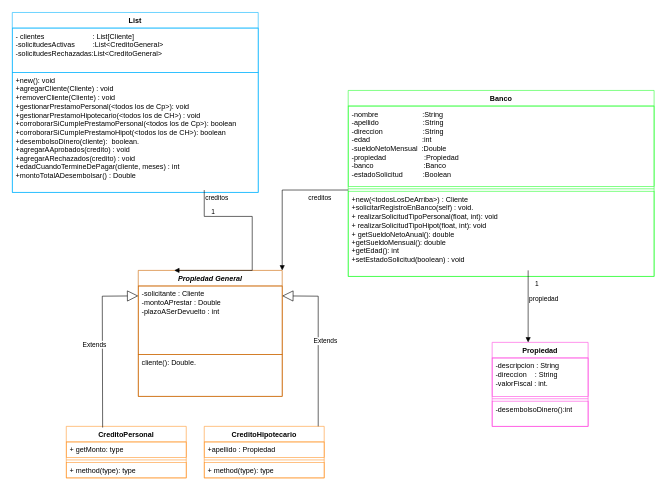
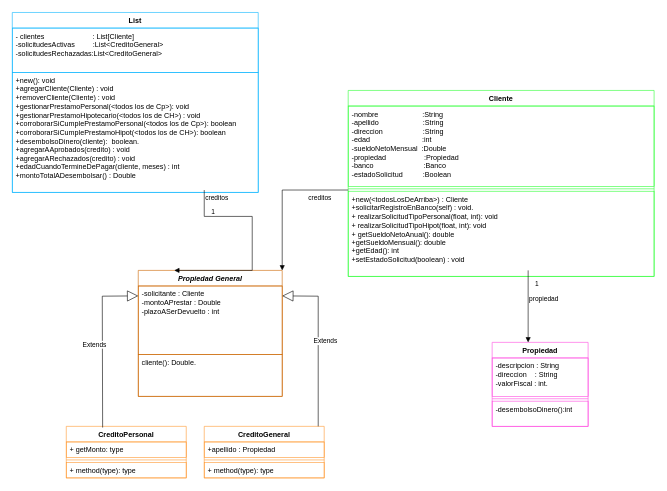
(501, 99) -> (501, 99)
(264, 435) -> (264, 435)
